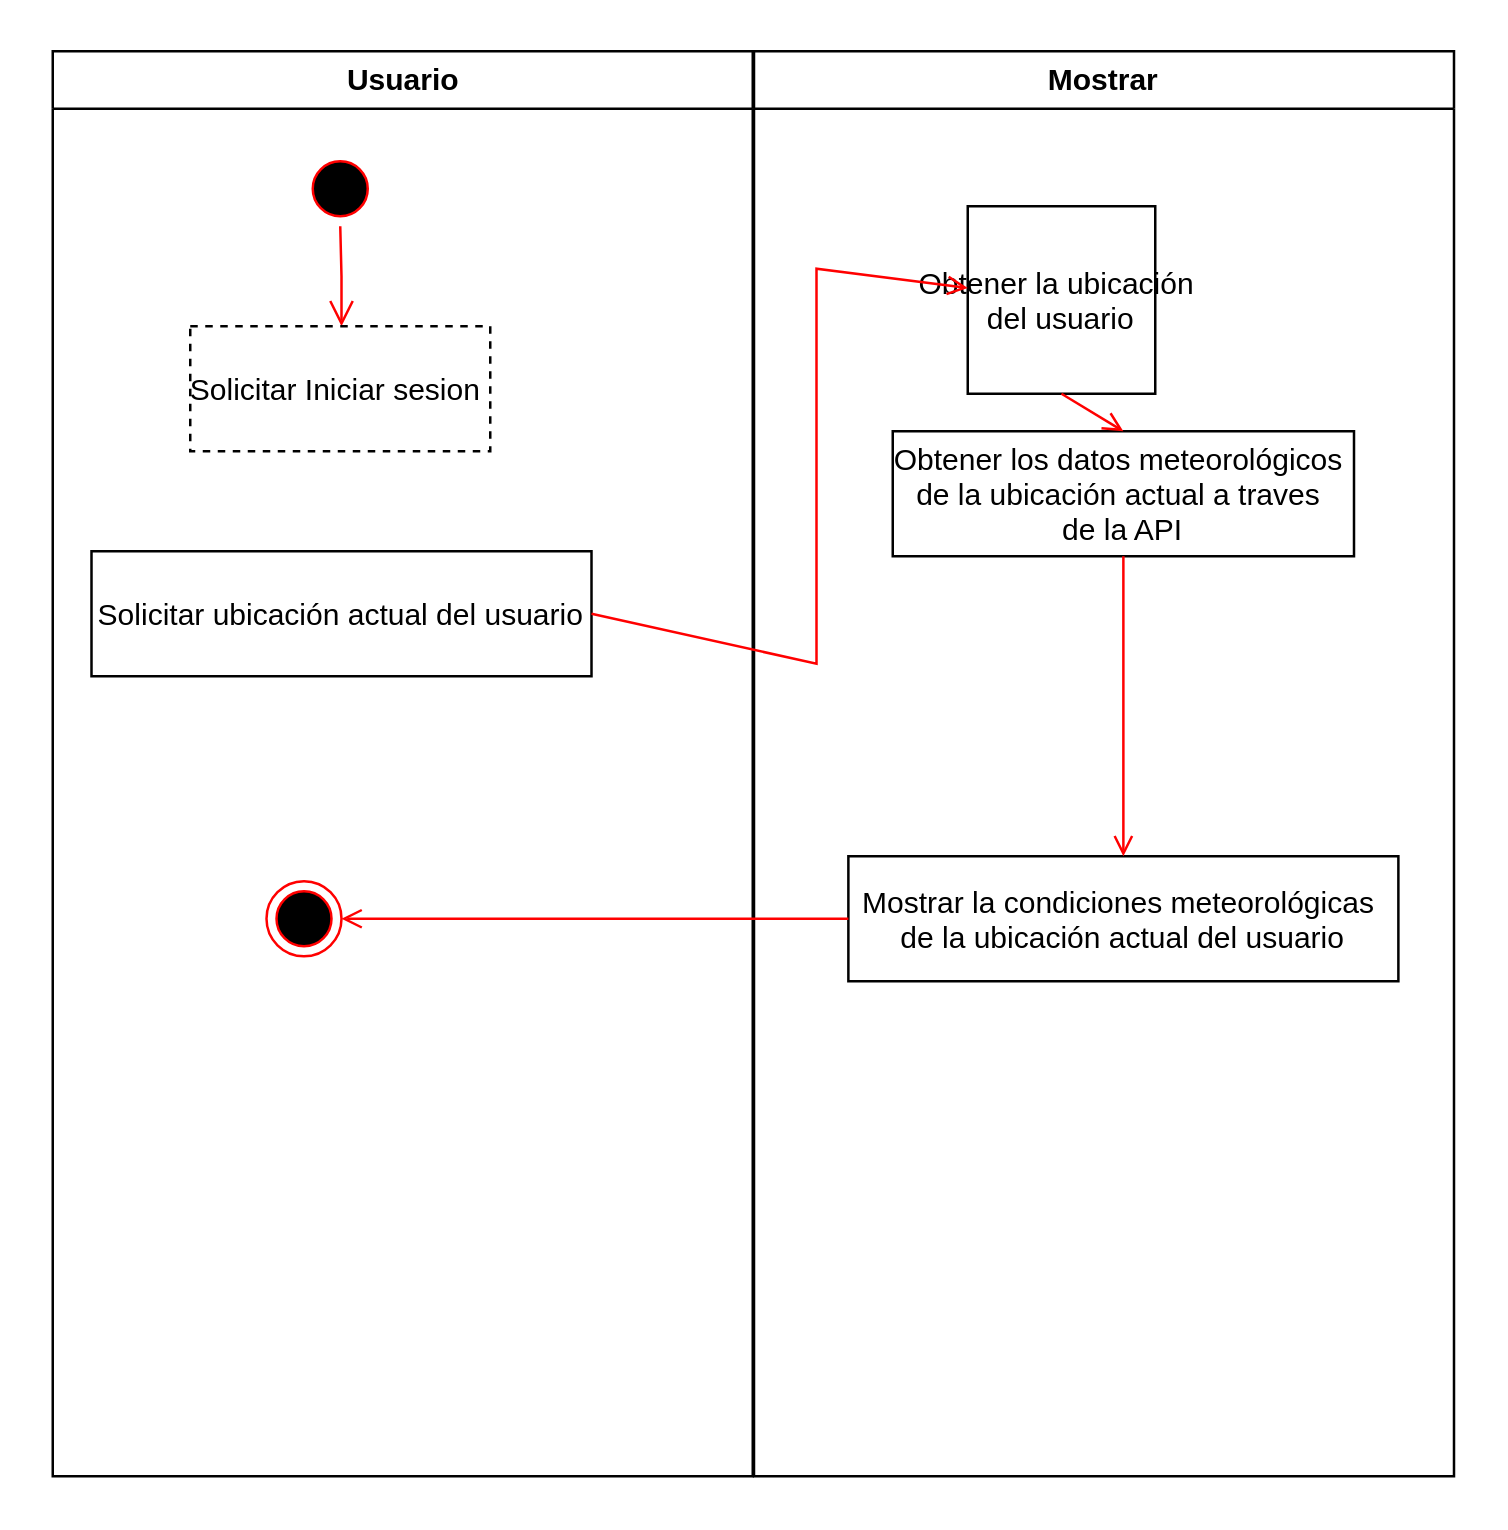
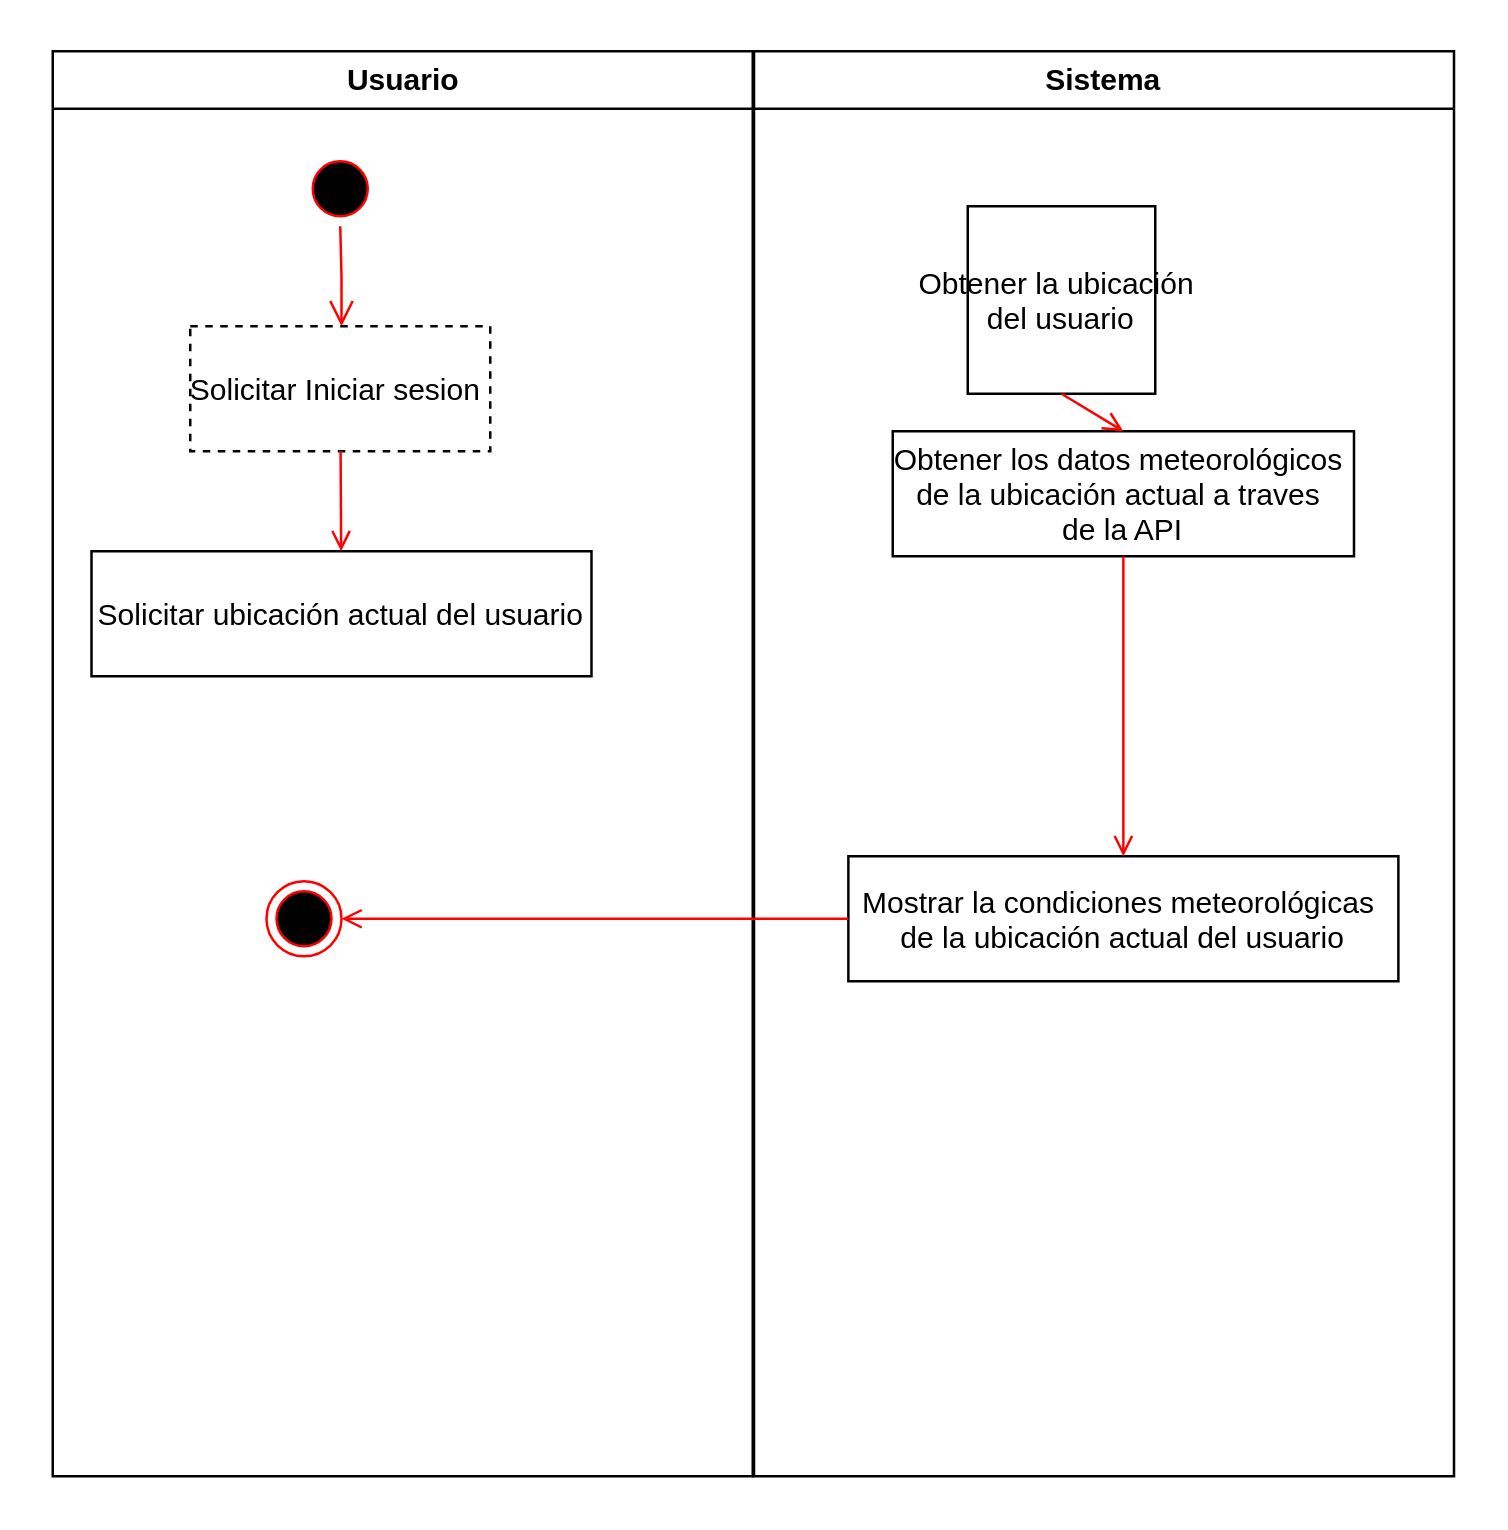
(1104, 81) -> (1104, 81)
(816, 424) -> none
none -> (341, 498)
